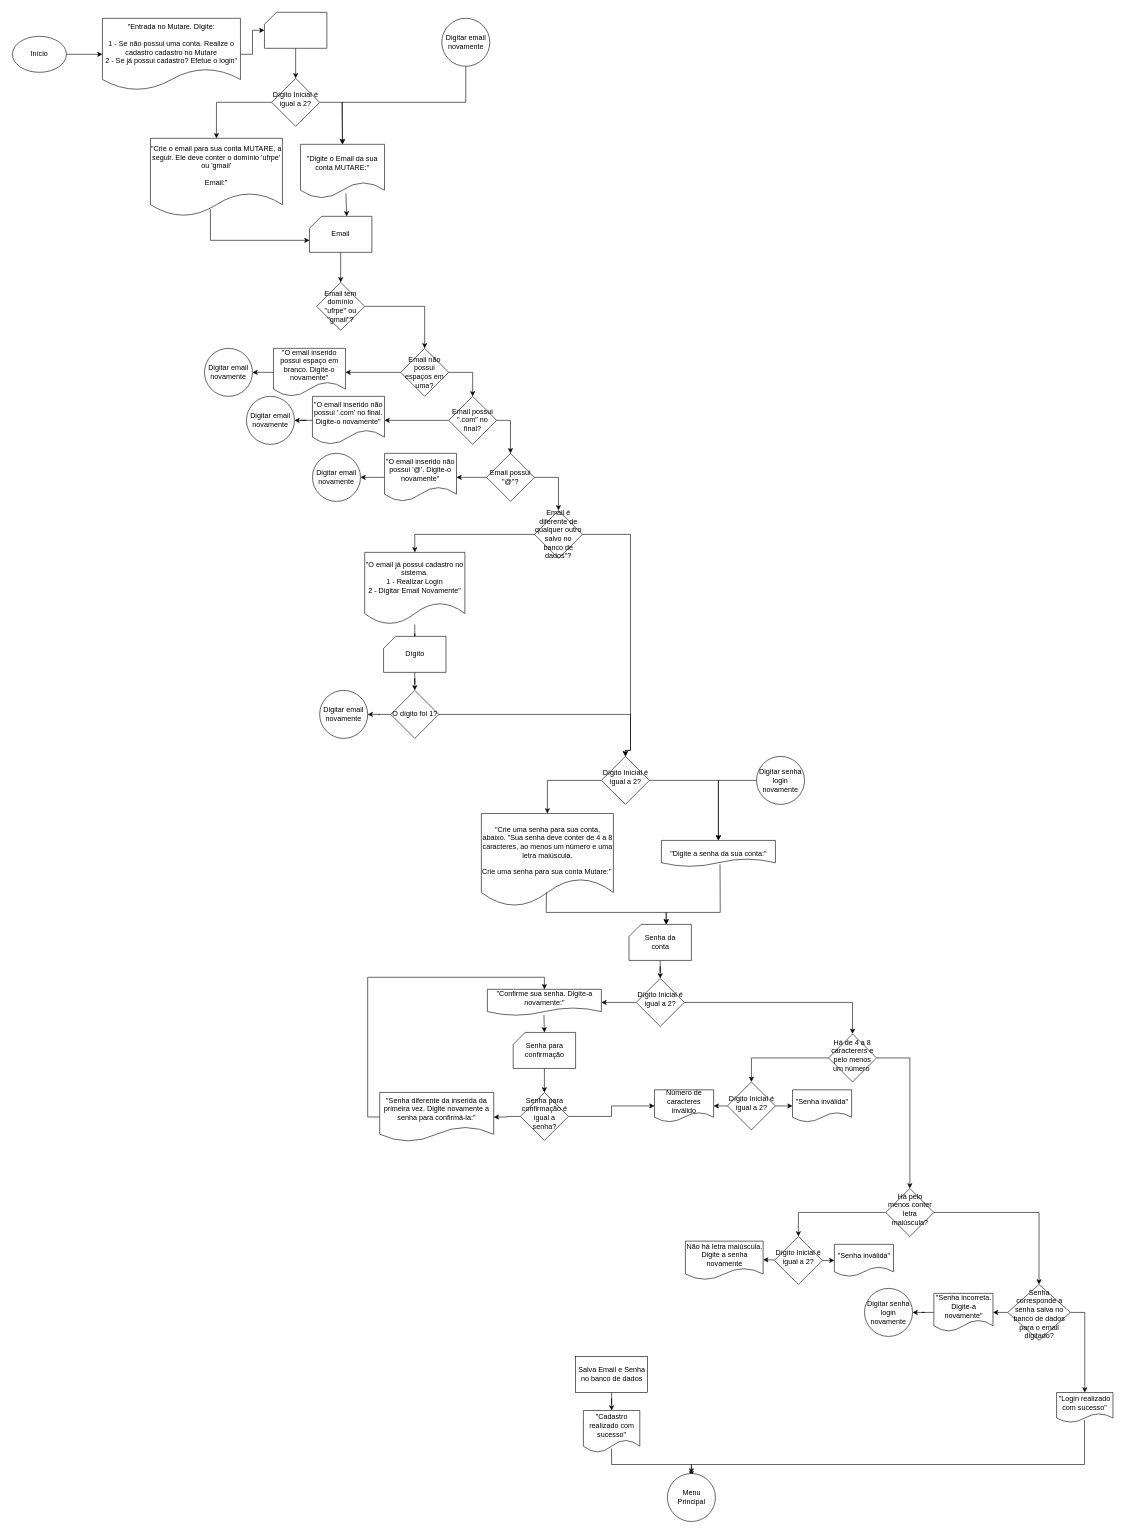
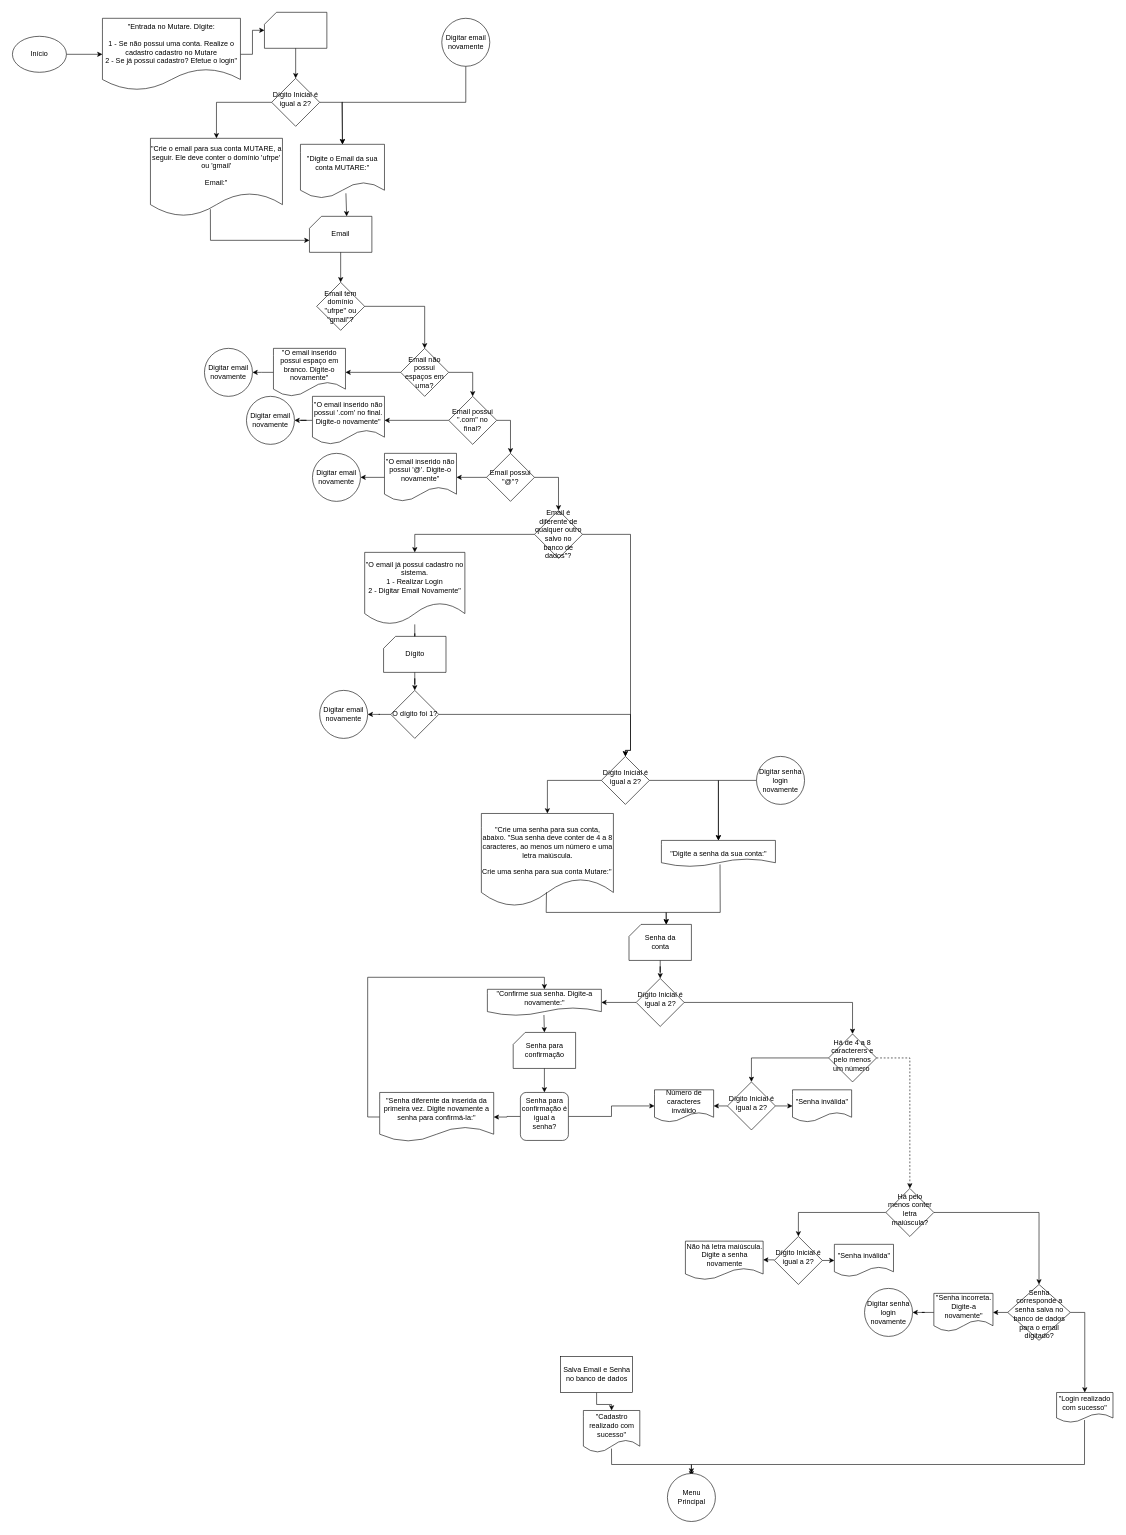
(910, 1104) -> (910, 1104)
(544, 1116) -> (544, 1116)
(611, 1374) -> (596, 1374)
